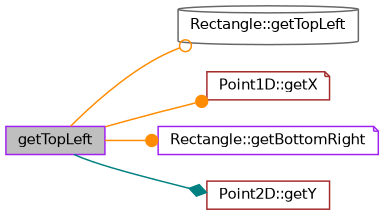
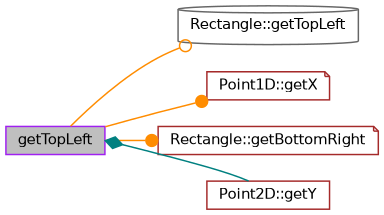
(268, 140) -> (268, 140)
(131, 173) -> (186, 161)
